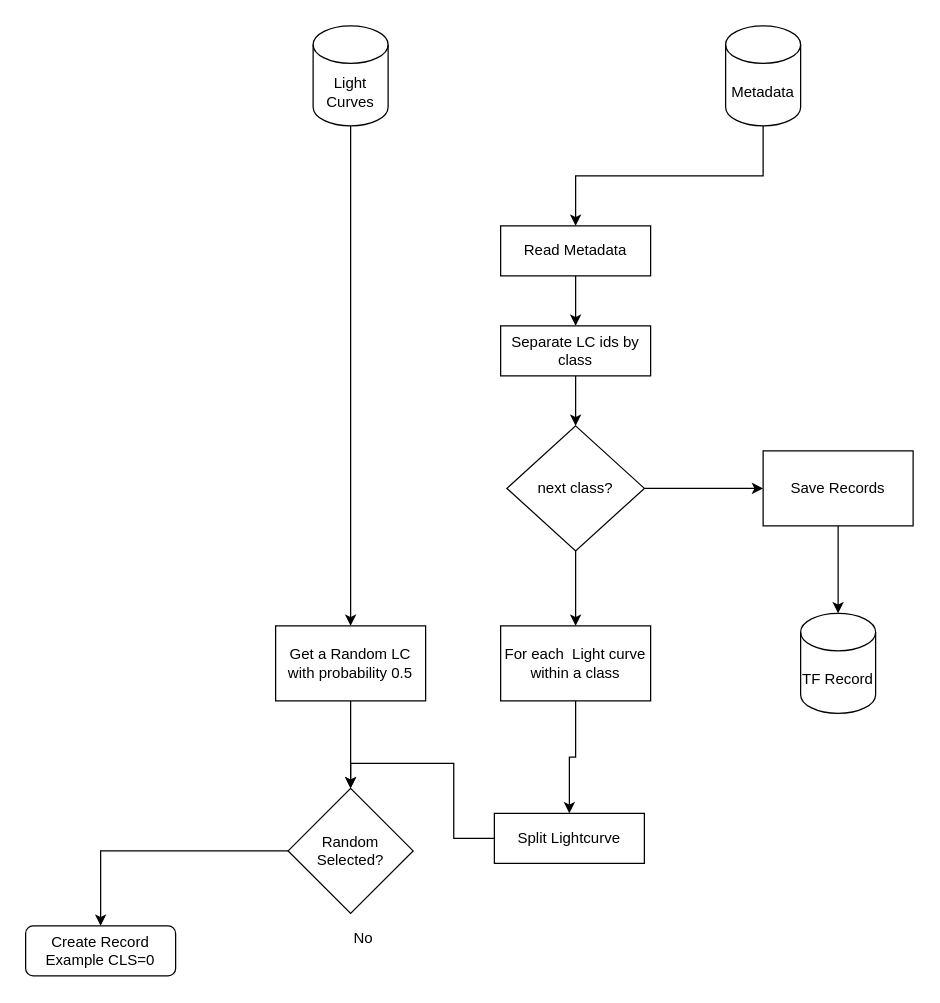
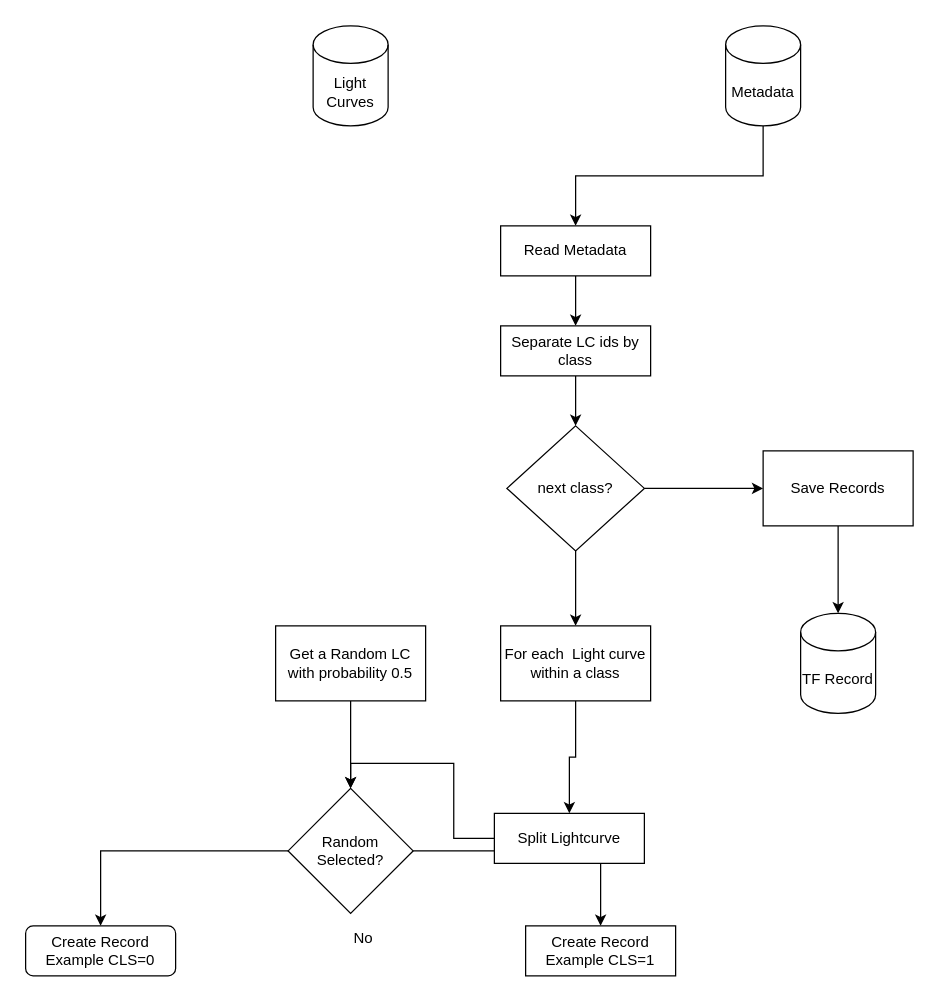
(351, 372) -> none
none -> (454, 851)
none -> (601, 951)
